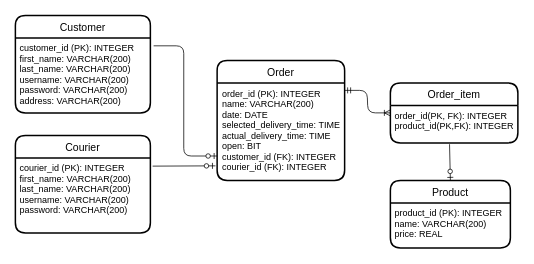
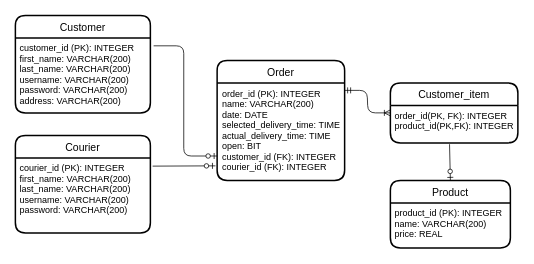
(454, 95) -> (454, 95)
